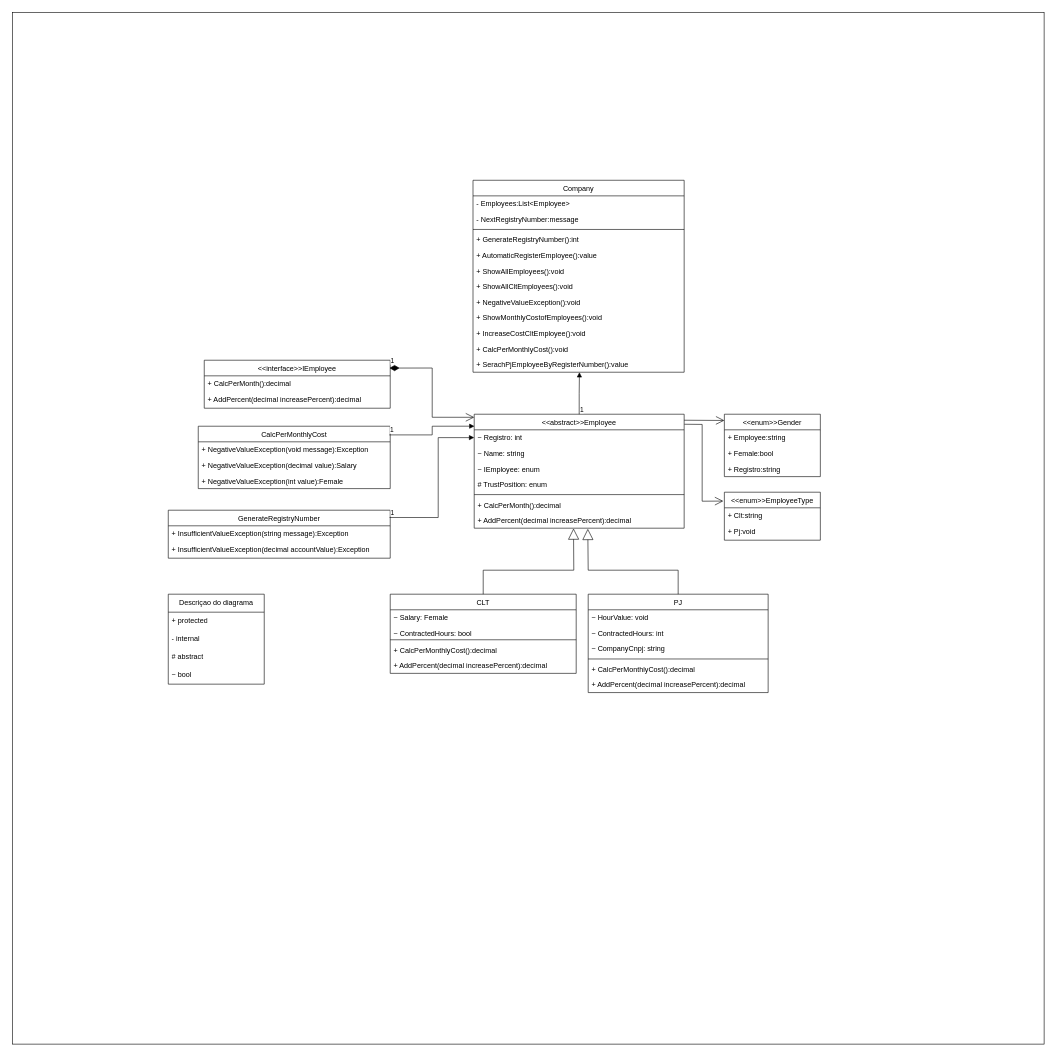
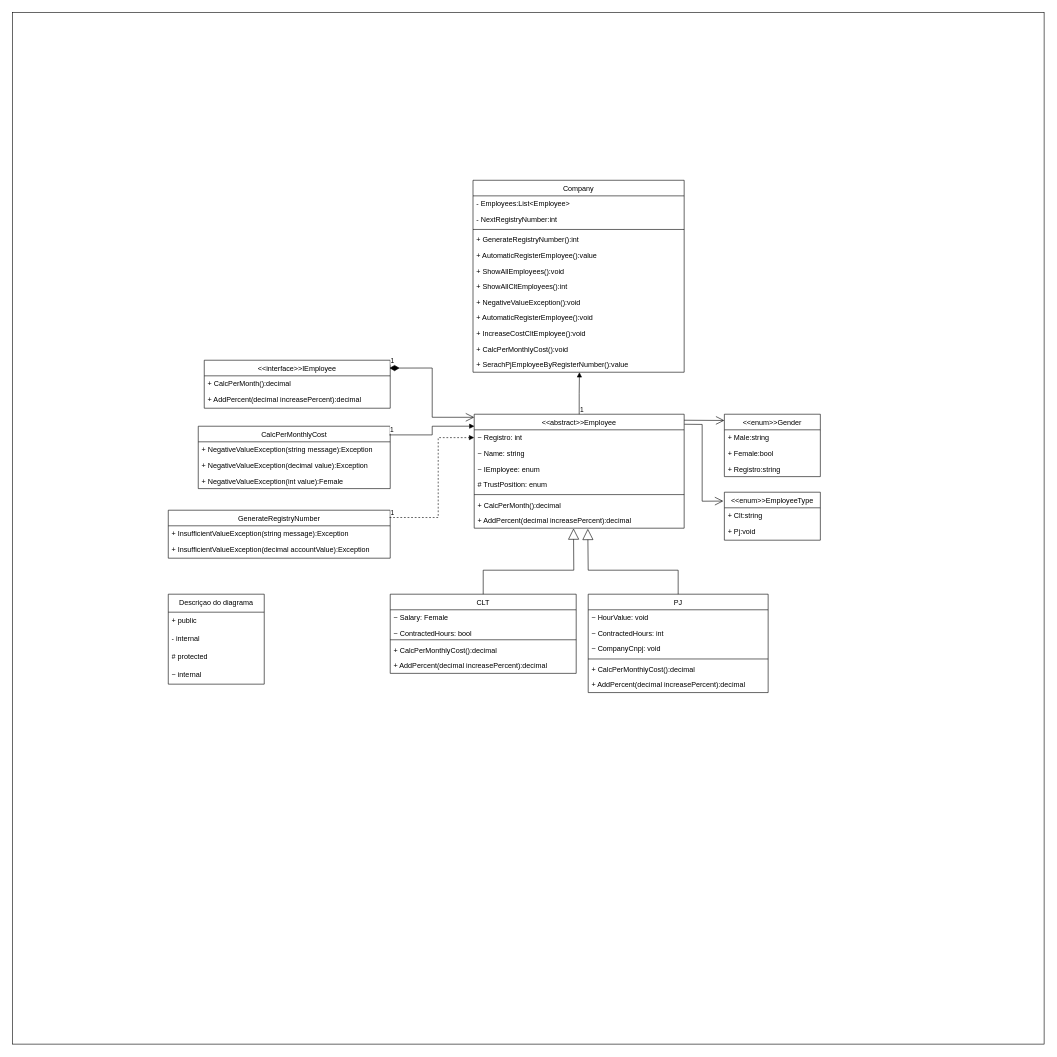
(531, 220) -> (522, 220)
(526, 287) -> (524, 287)
(542, 318) -> (539, 318)
(758, 438) -> (750, 438)
(292, 450) -> (296, 450)
(286, 466) -> (292, 466)
(438, 486) -> (438, 486)
(193, 621) -> (185, 621)
(631, 649) -> (627, 649)
(191, 657) -> (193, 657)
(182, 675) -> (189, 675)
